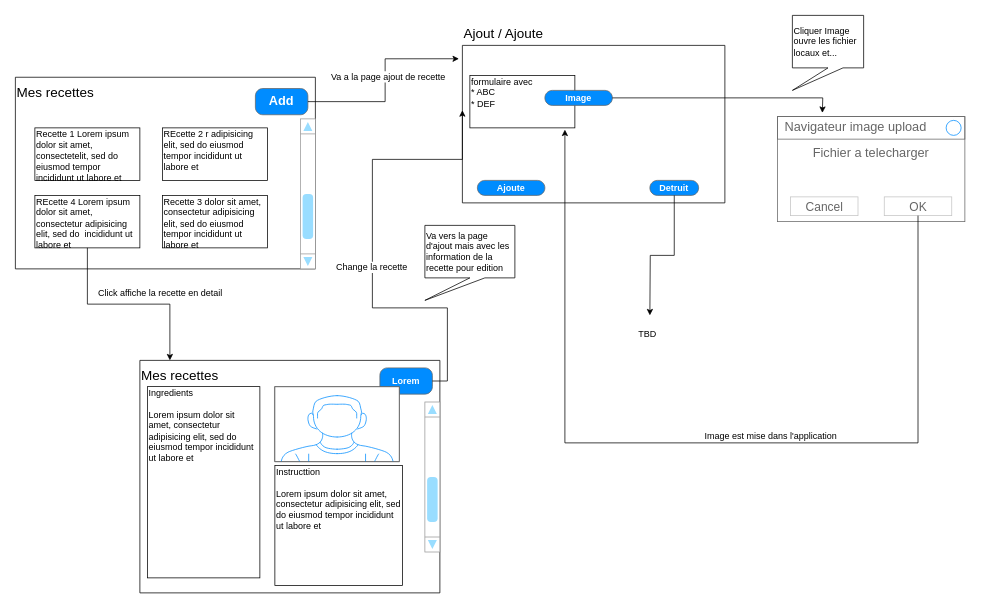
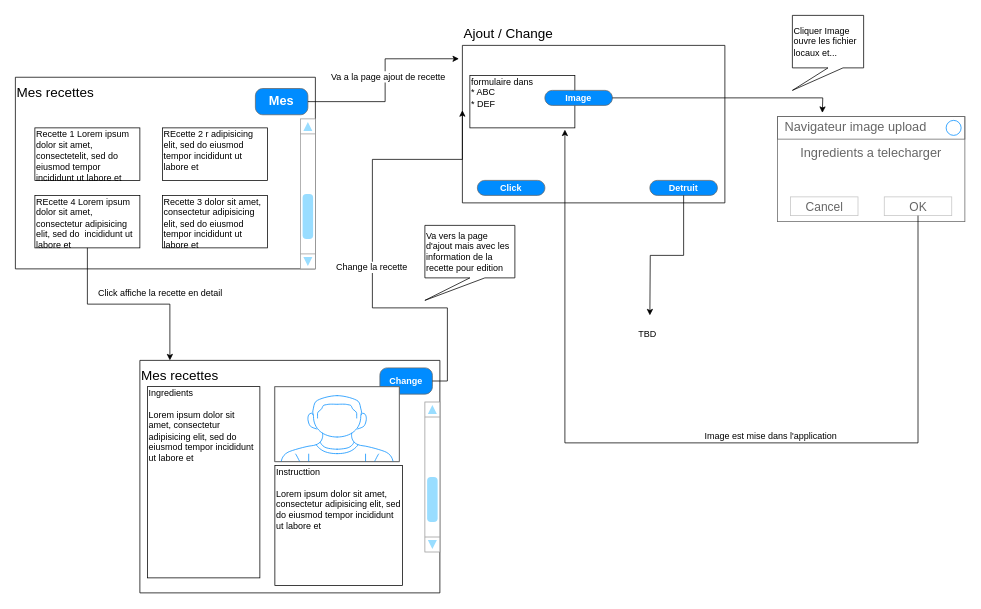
(513, 34) -> (513, 34)
(506, 93) -> (506, 93)
(282, 102) -> (282, 102)
(871, 154) -> (871, 154)
(511, 188) -> (511, 188)
(674, 188) -> (684, 188)
(406, 381) -> (406, 381)
